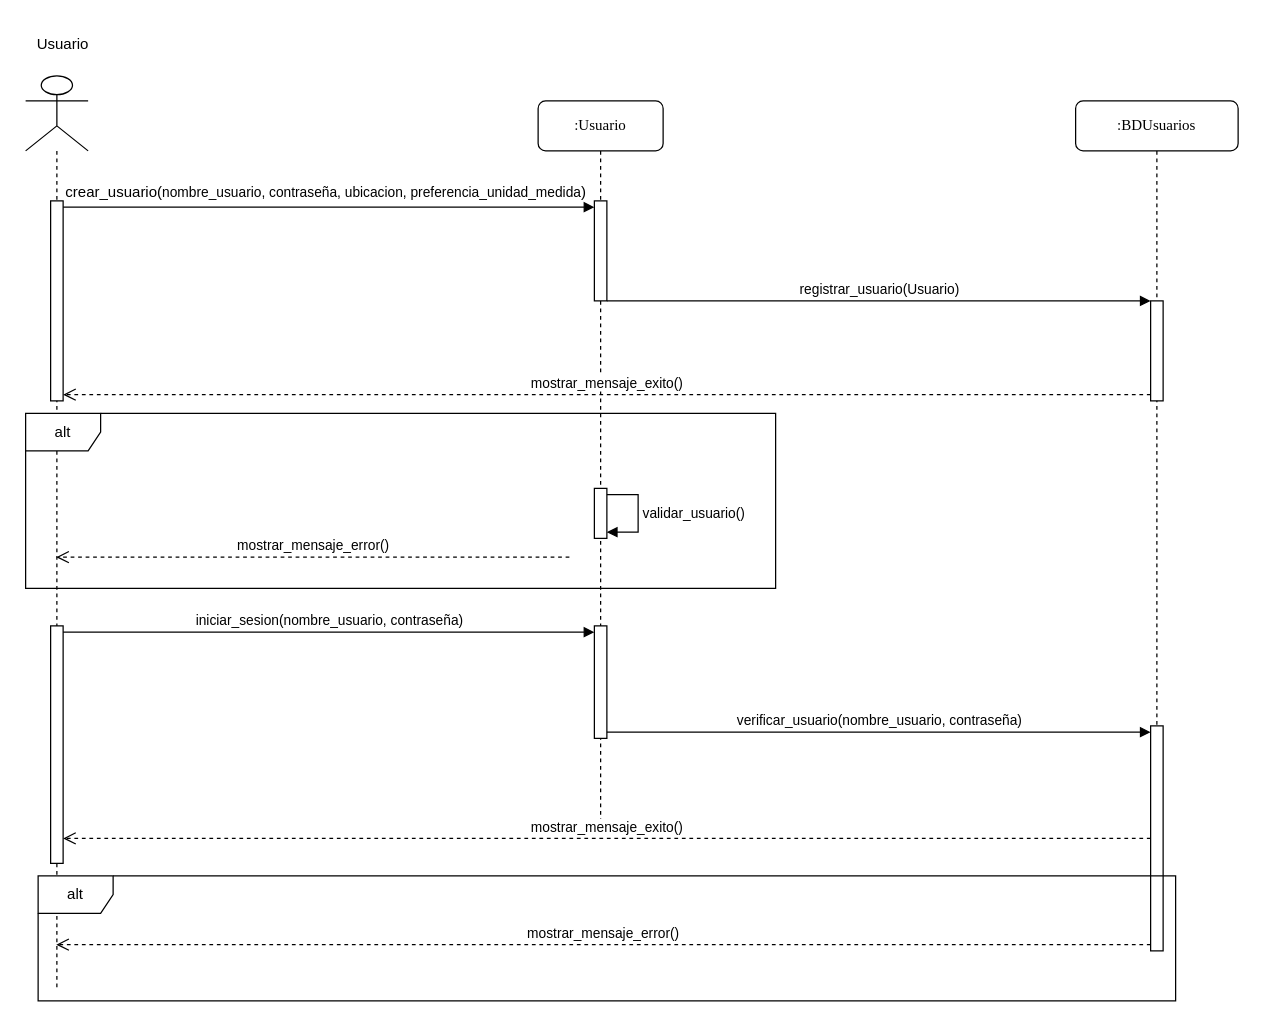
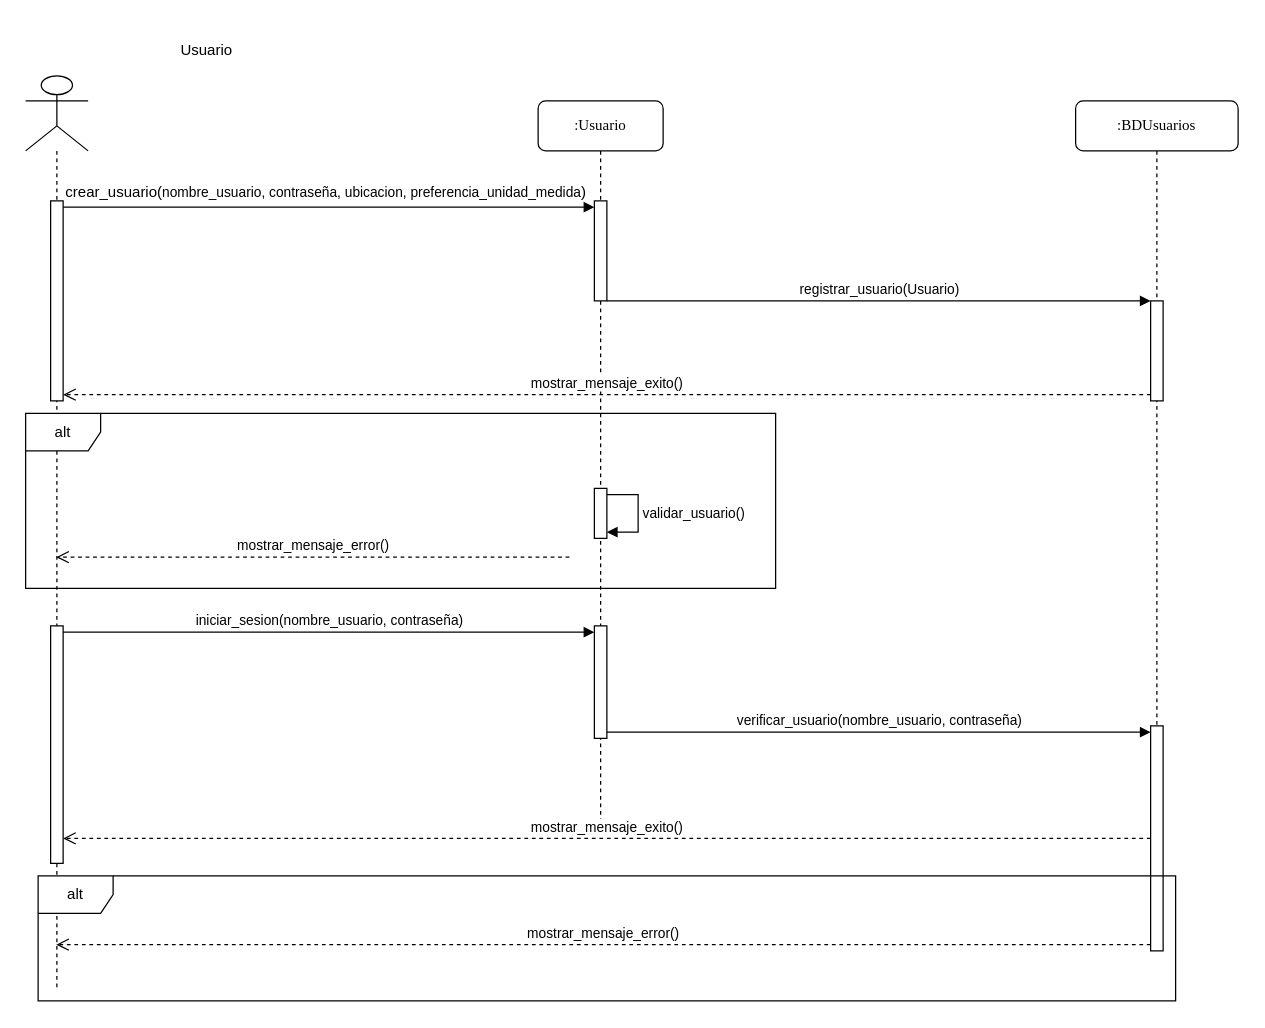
(63, 44) -> (207, 51)
